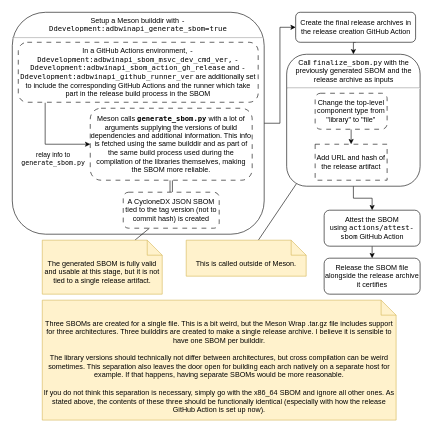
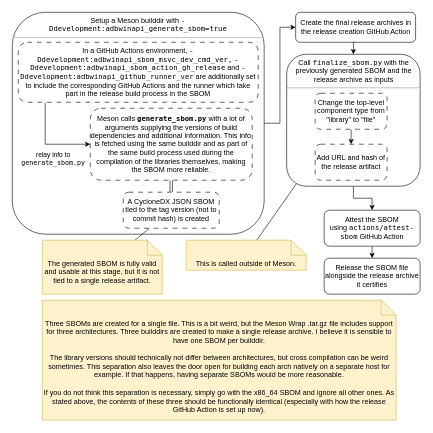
(351, 162) -> (351, 162)
(246, 258) -> (246, 255)
